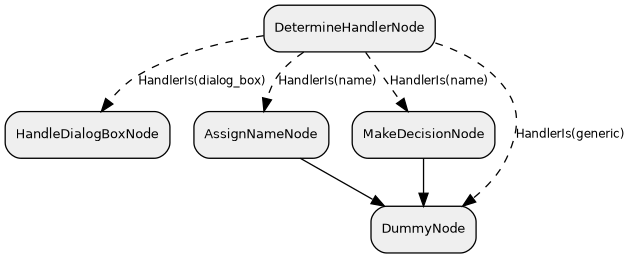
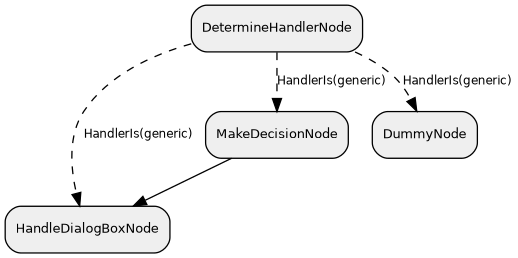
(202, 82) -> (139, 135)
(439, 82) -> (332, 82)
(261, 135) -> none
(424, 176) -> (188, 179)
